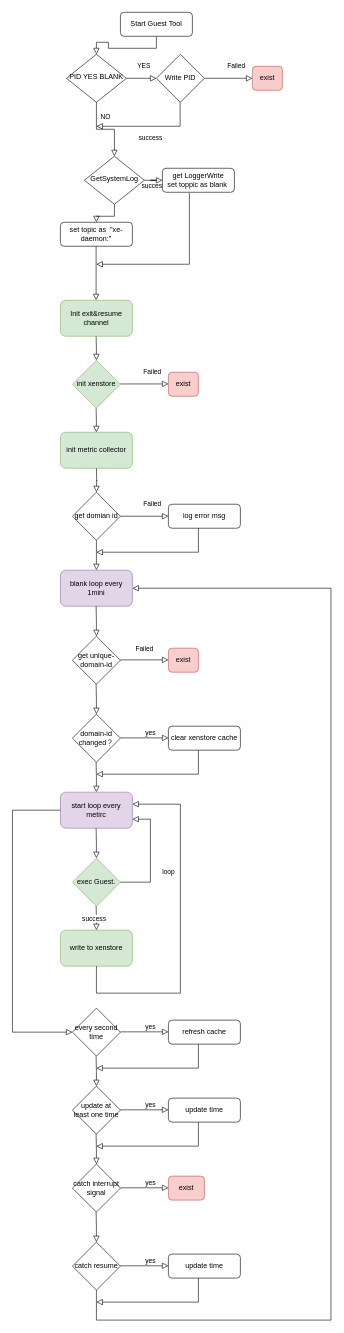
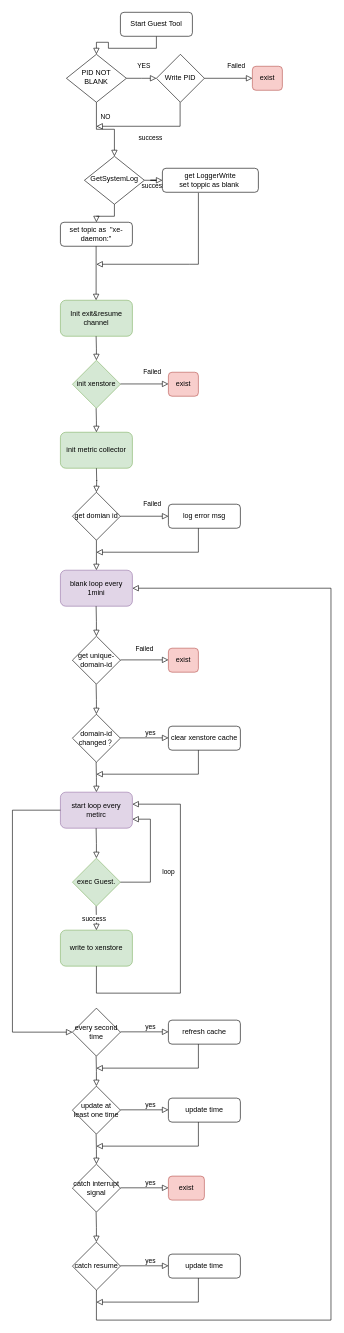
(96, 77) -> (96, 77)
(198, 180) -> (210, 180)
